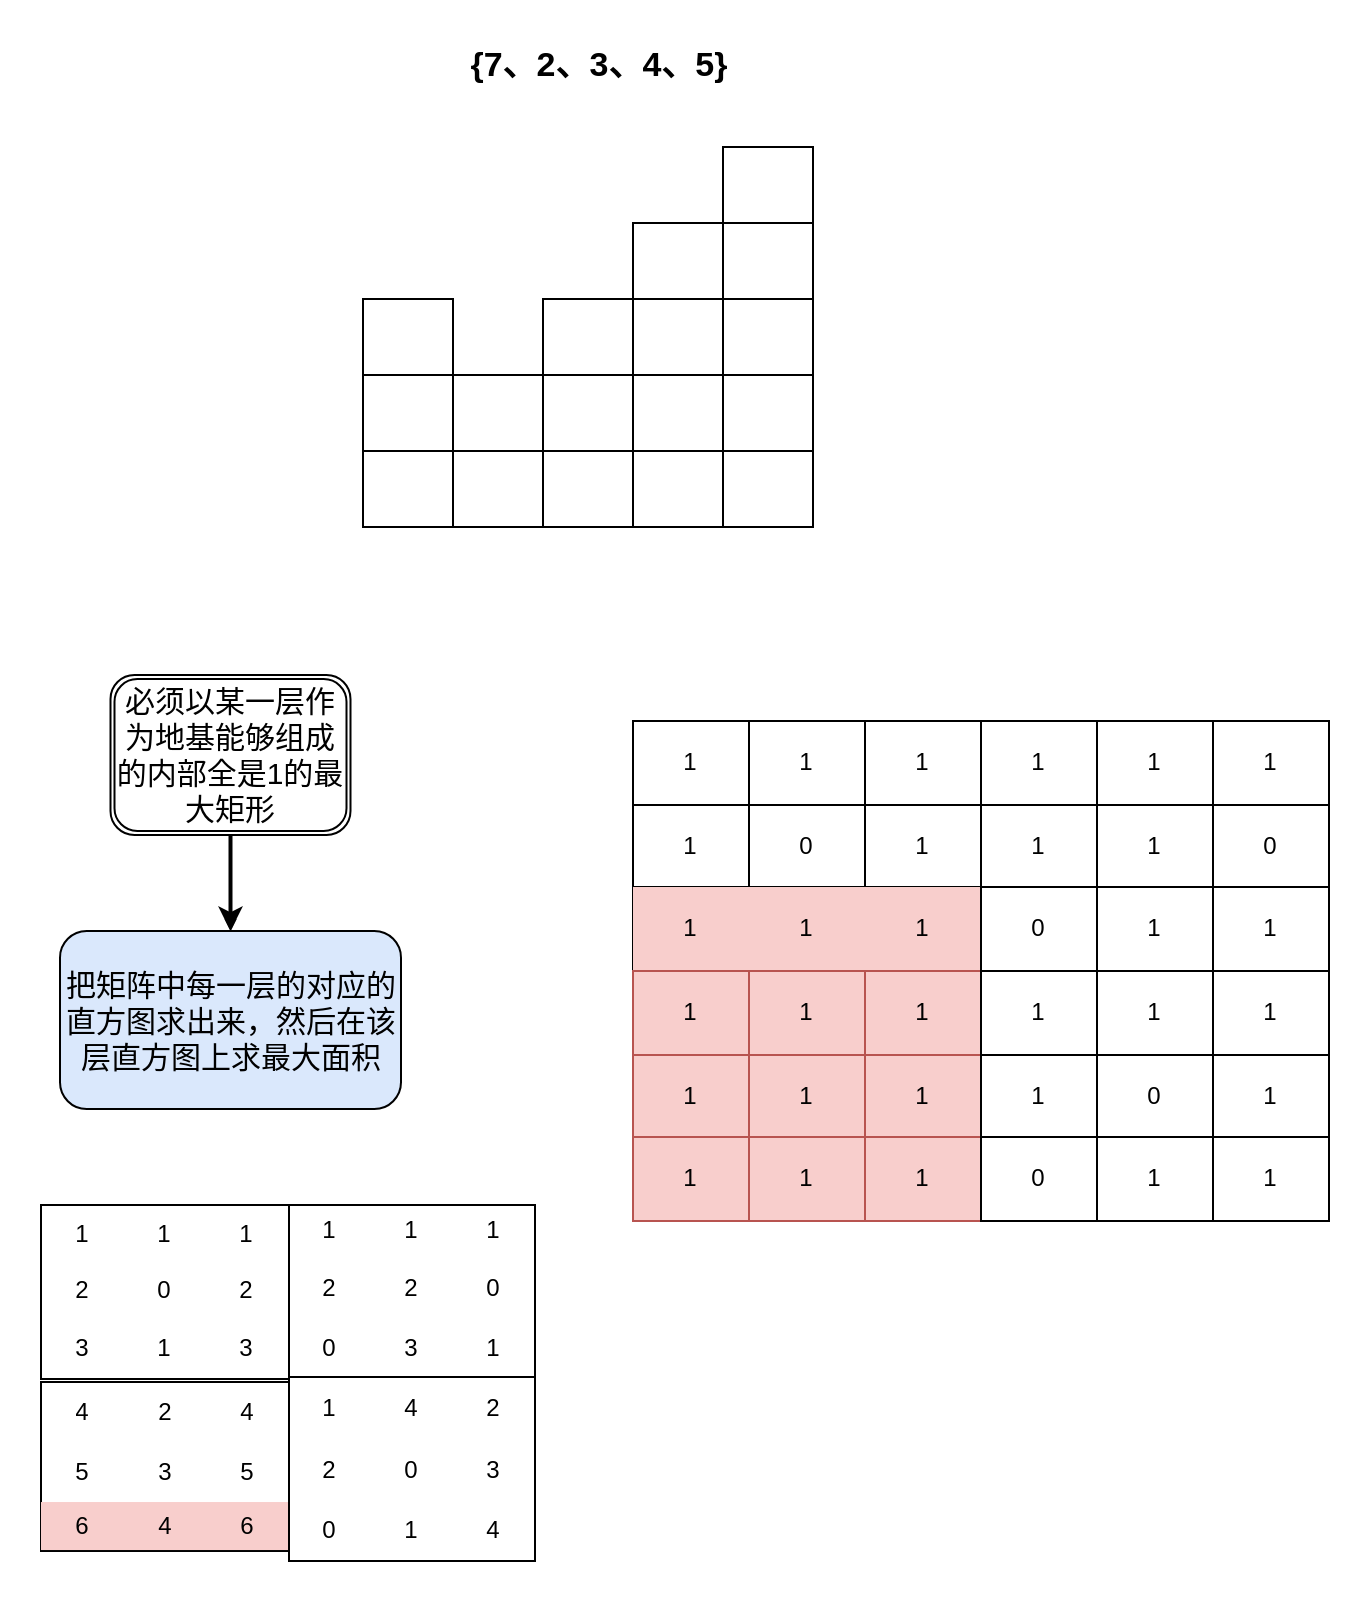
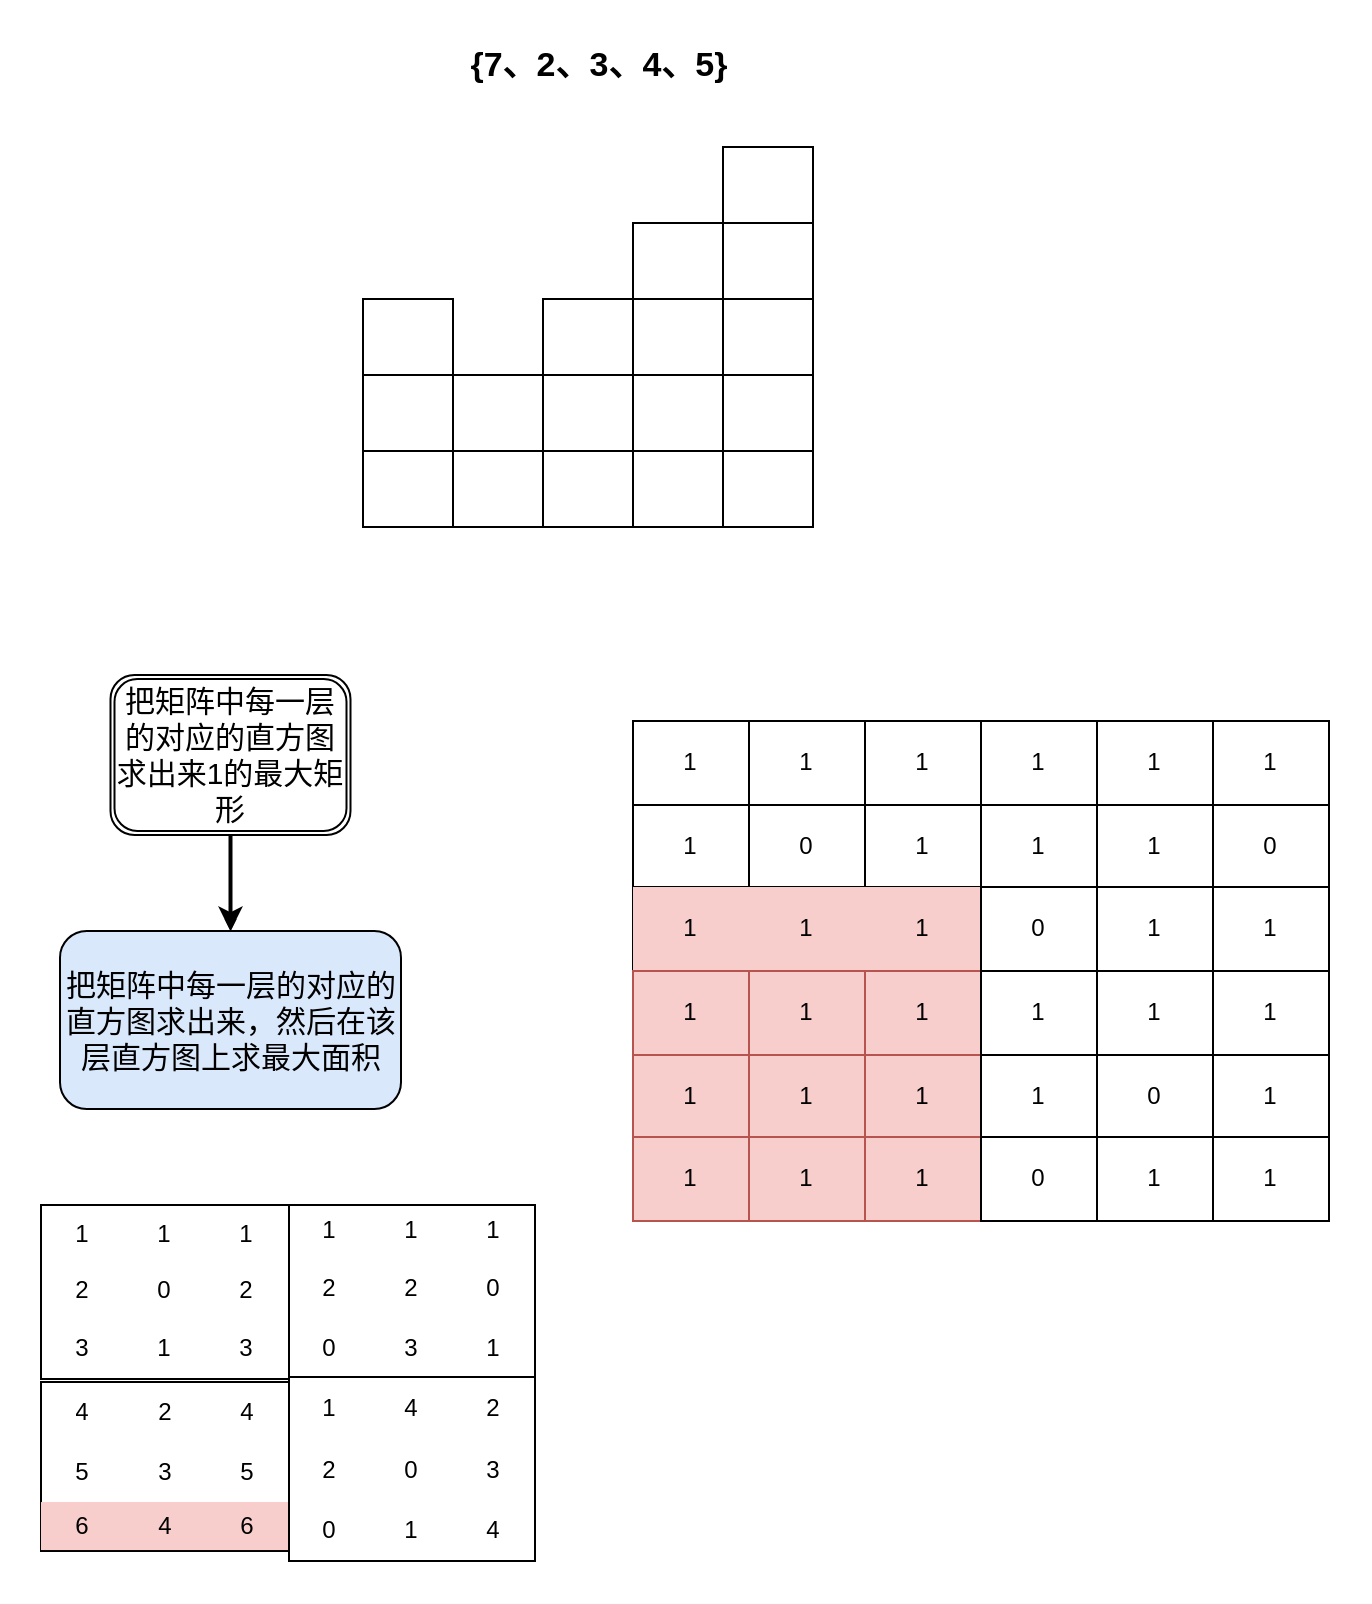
(231, 755) -> (231, 755)
